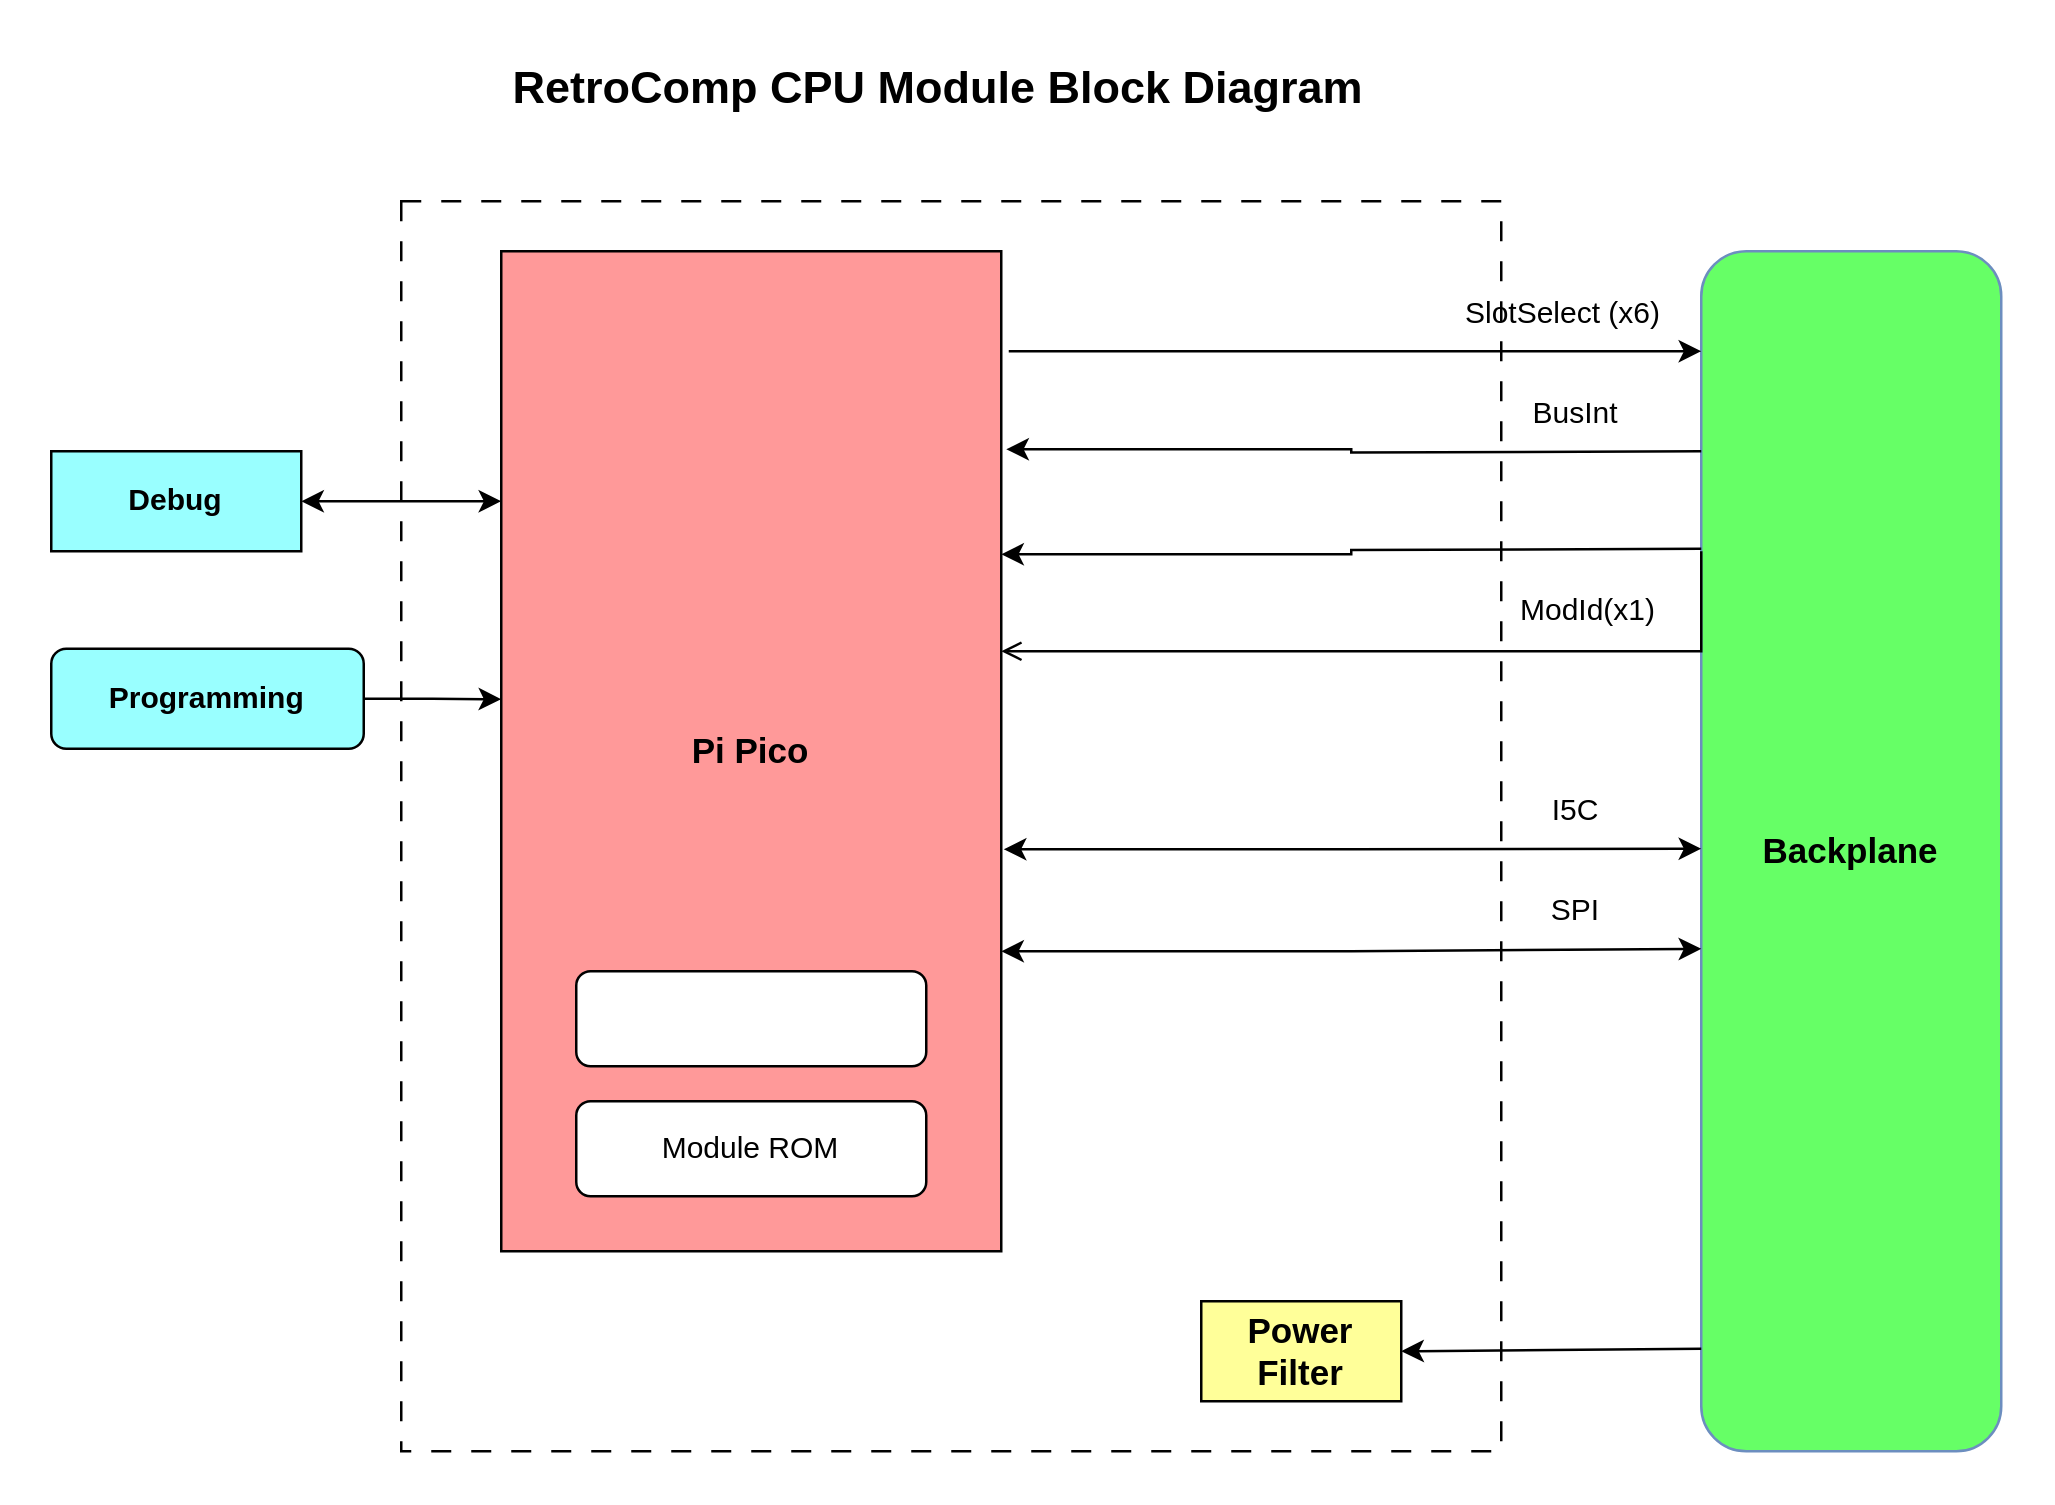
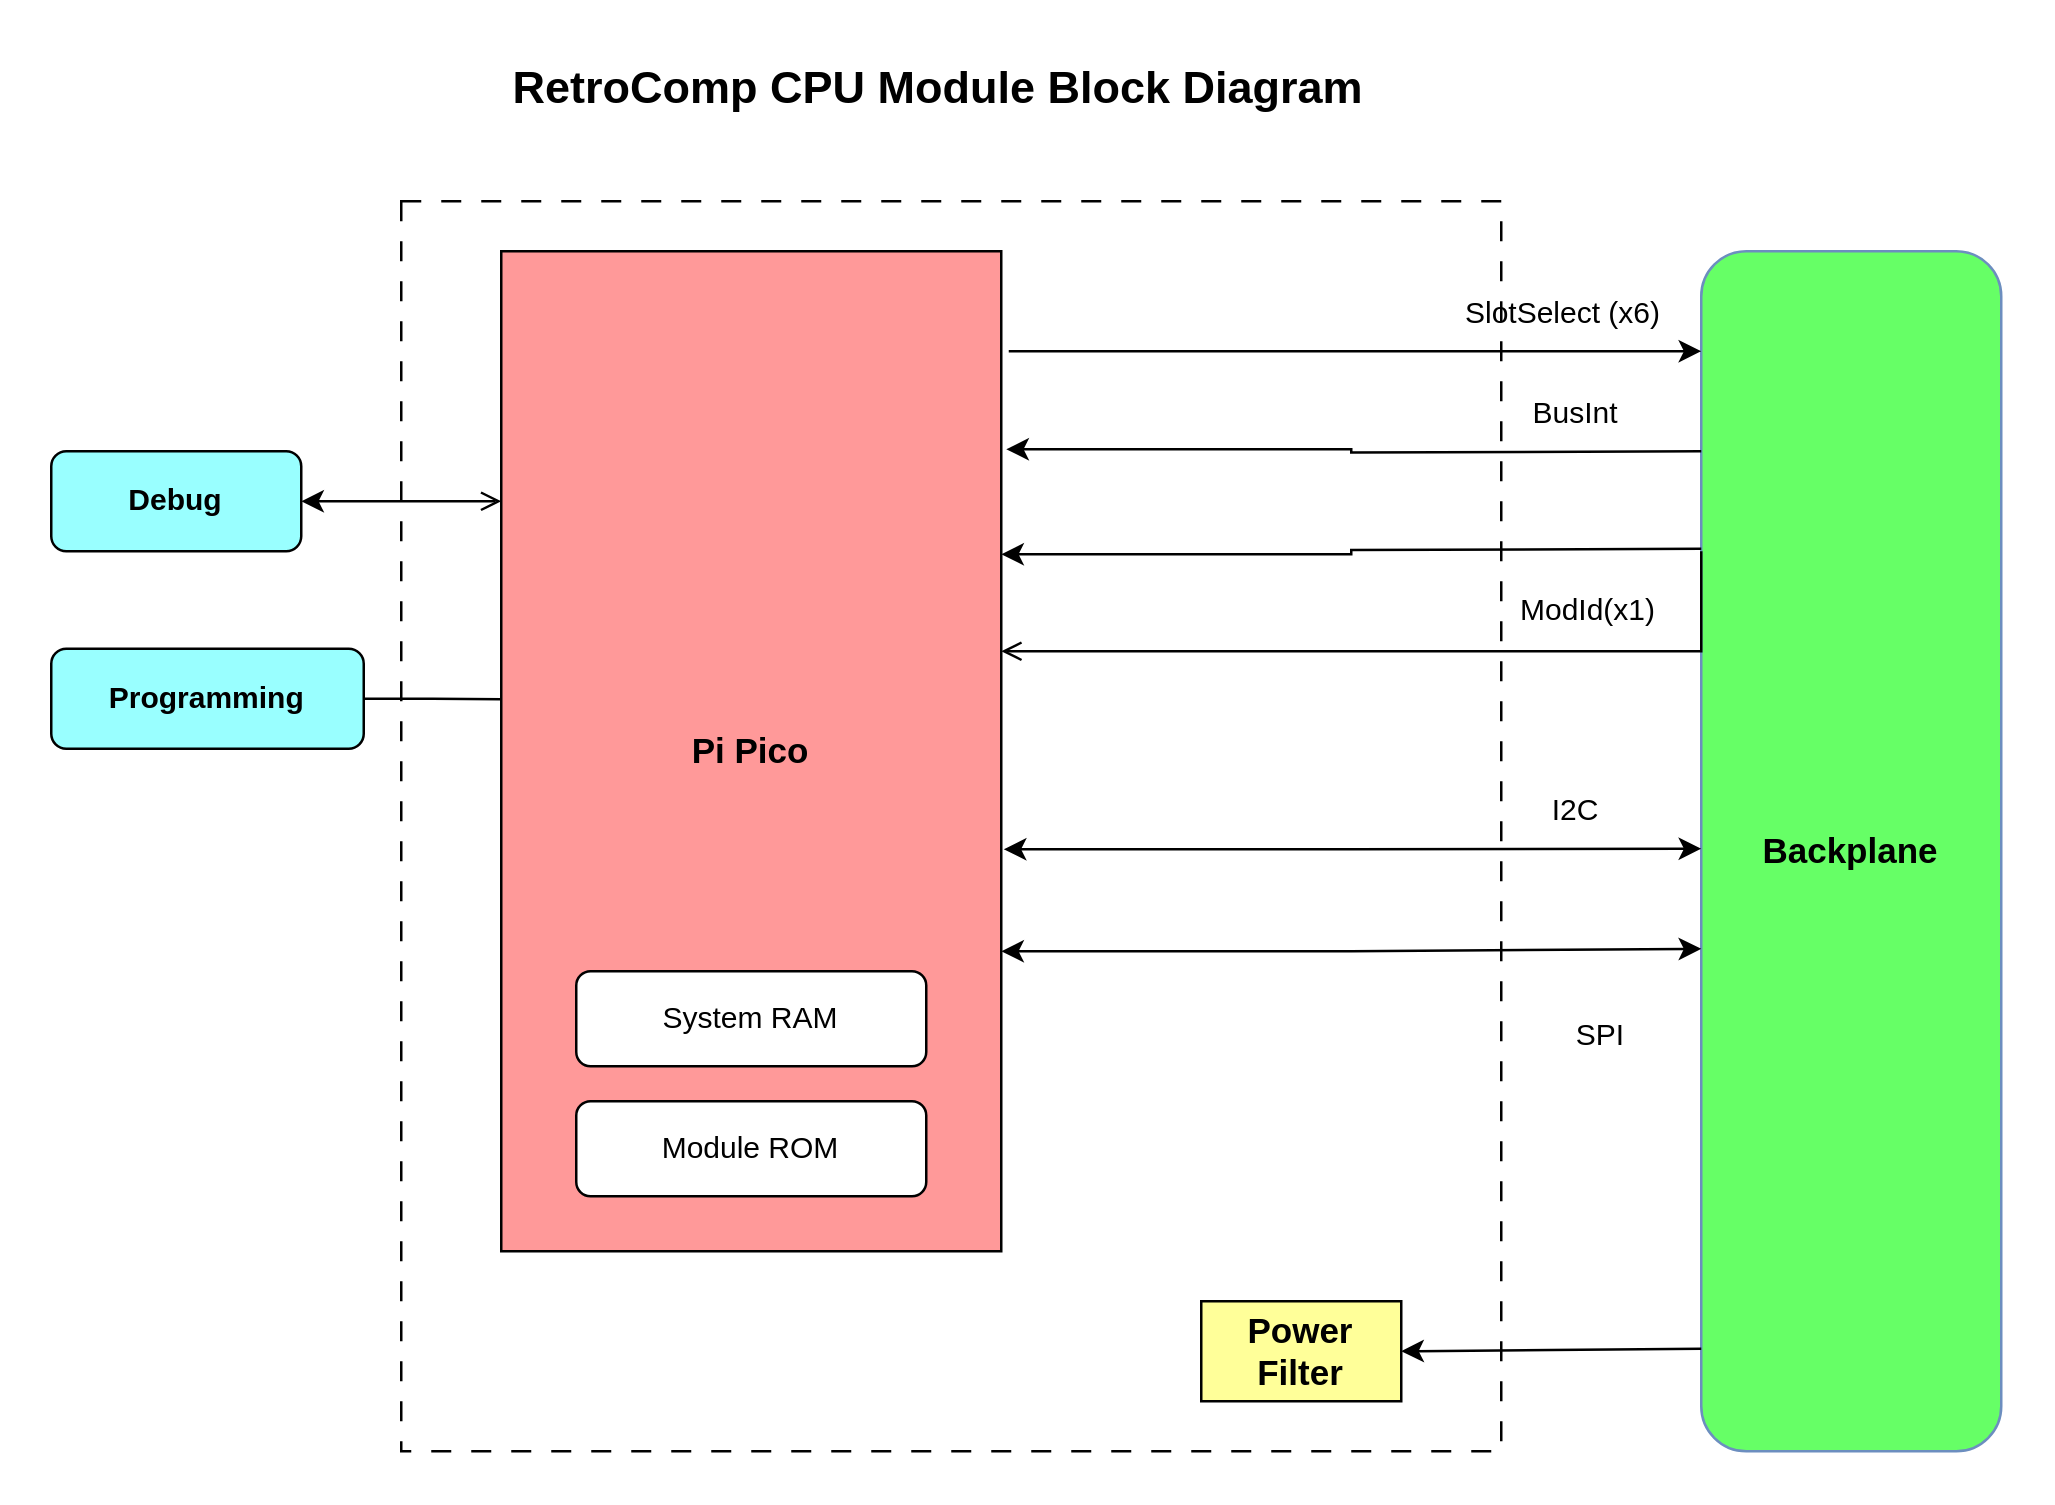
(176, 501) -> (176, 501)
(483, 501) -> (487, 501)
(483, 699) -> (490, 699)
(1576, 811) -> (1576, 811)
(1576, 911) -> (1601, 1036)
none -> (751, 1019)
